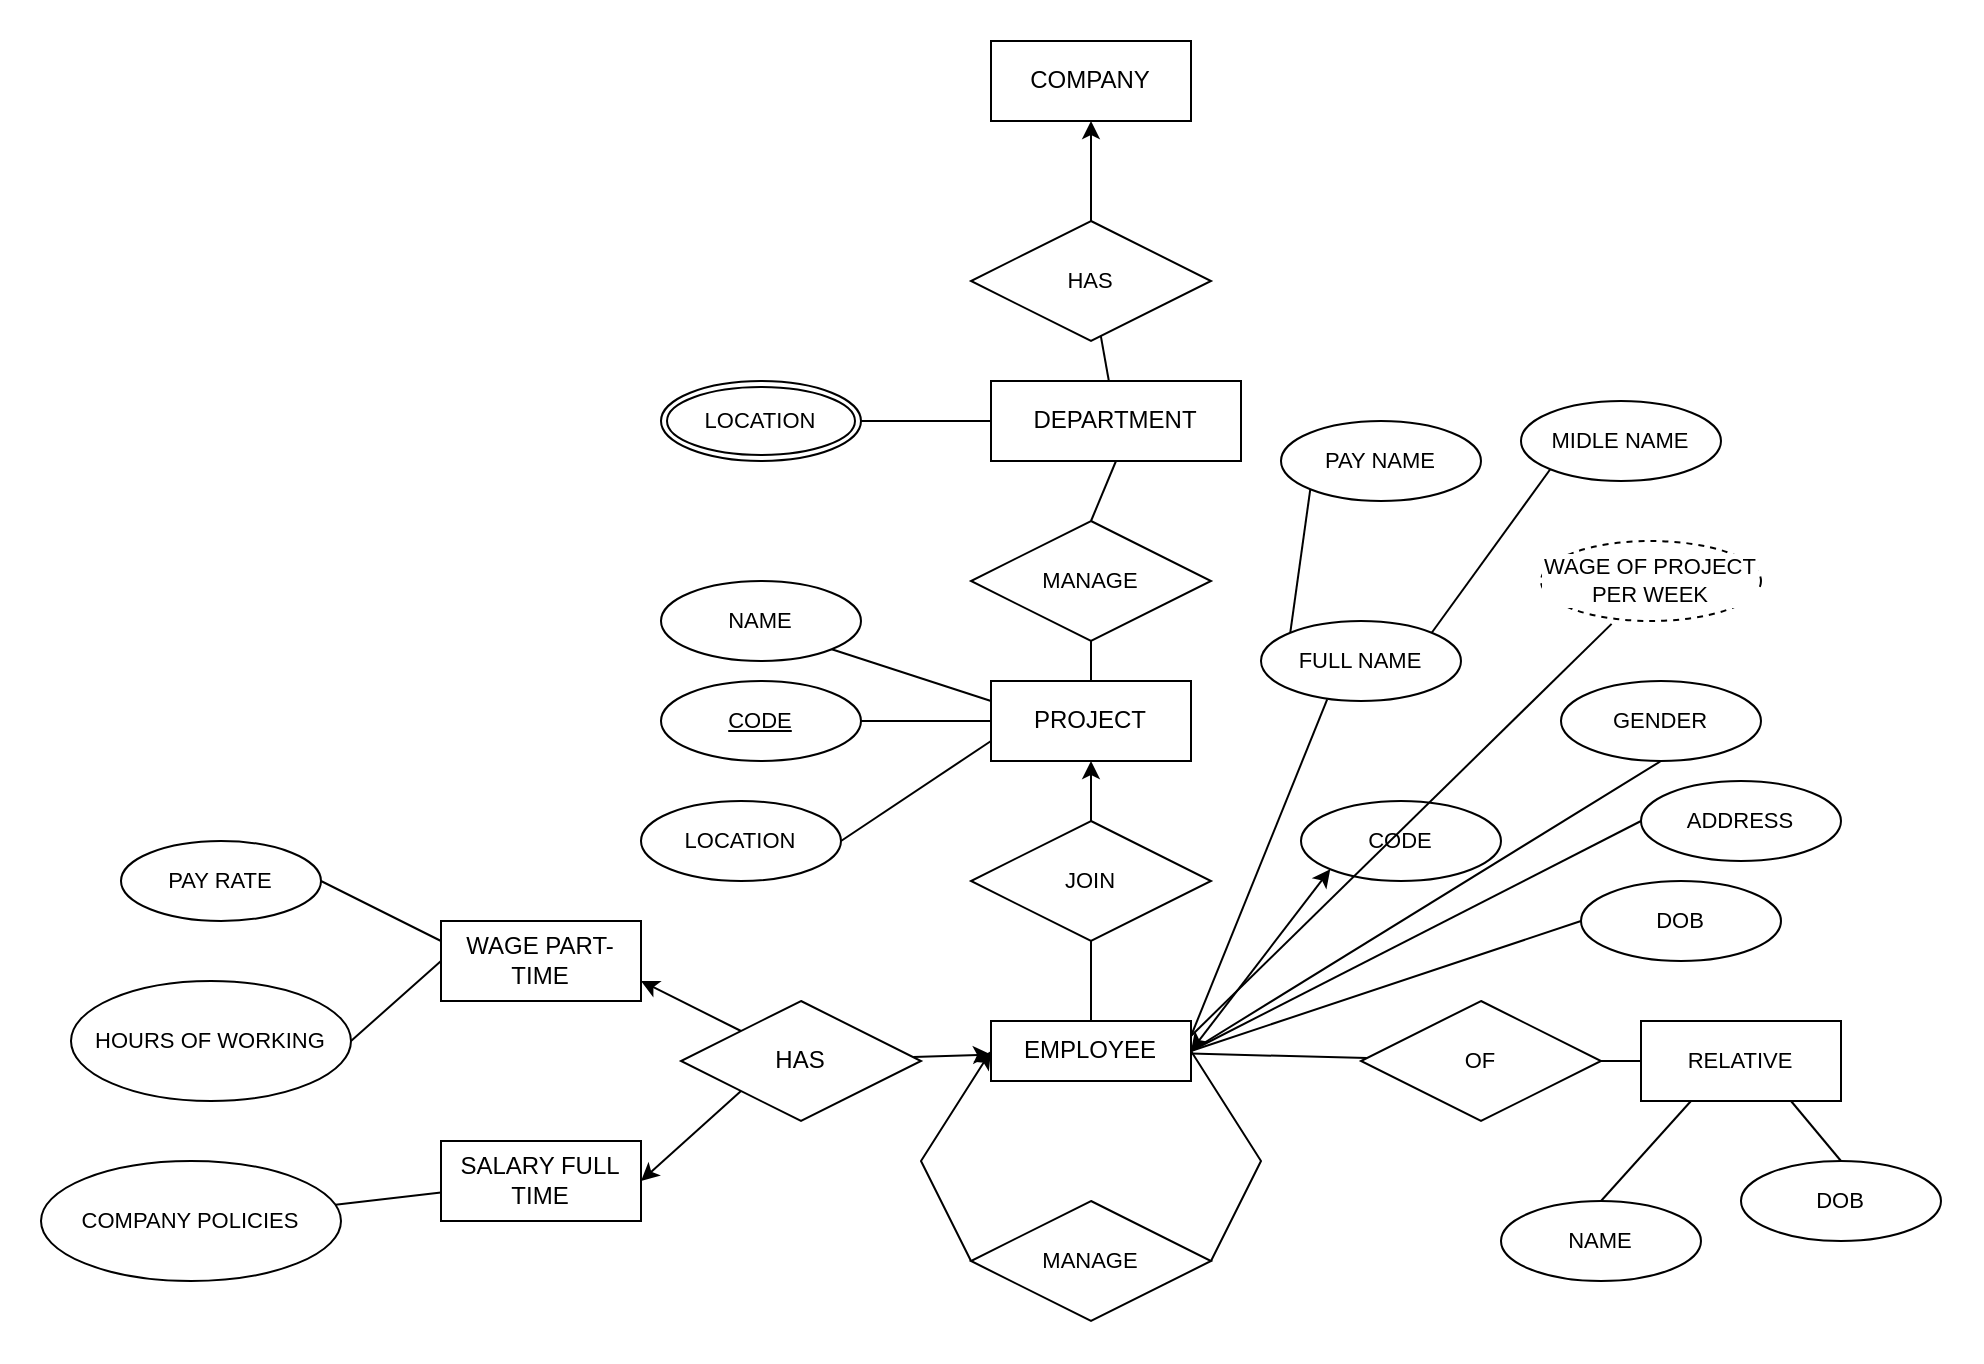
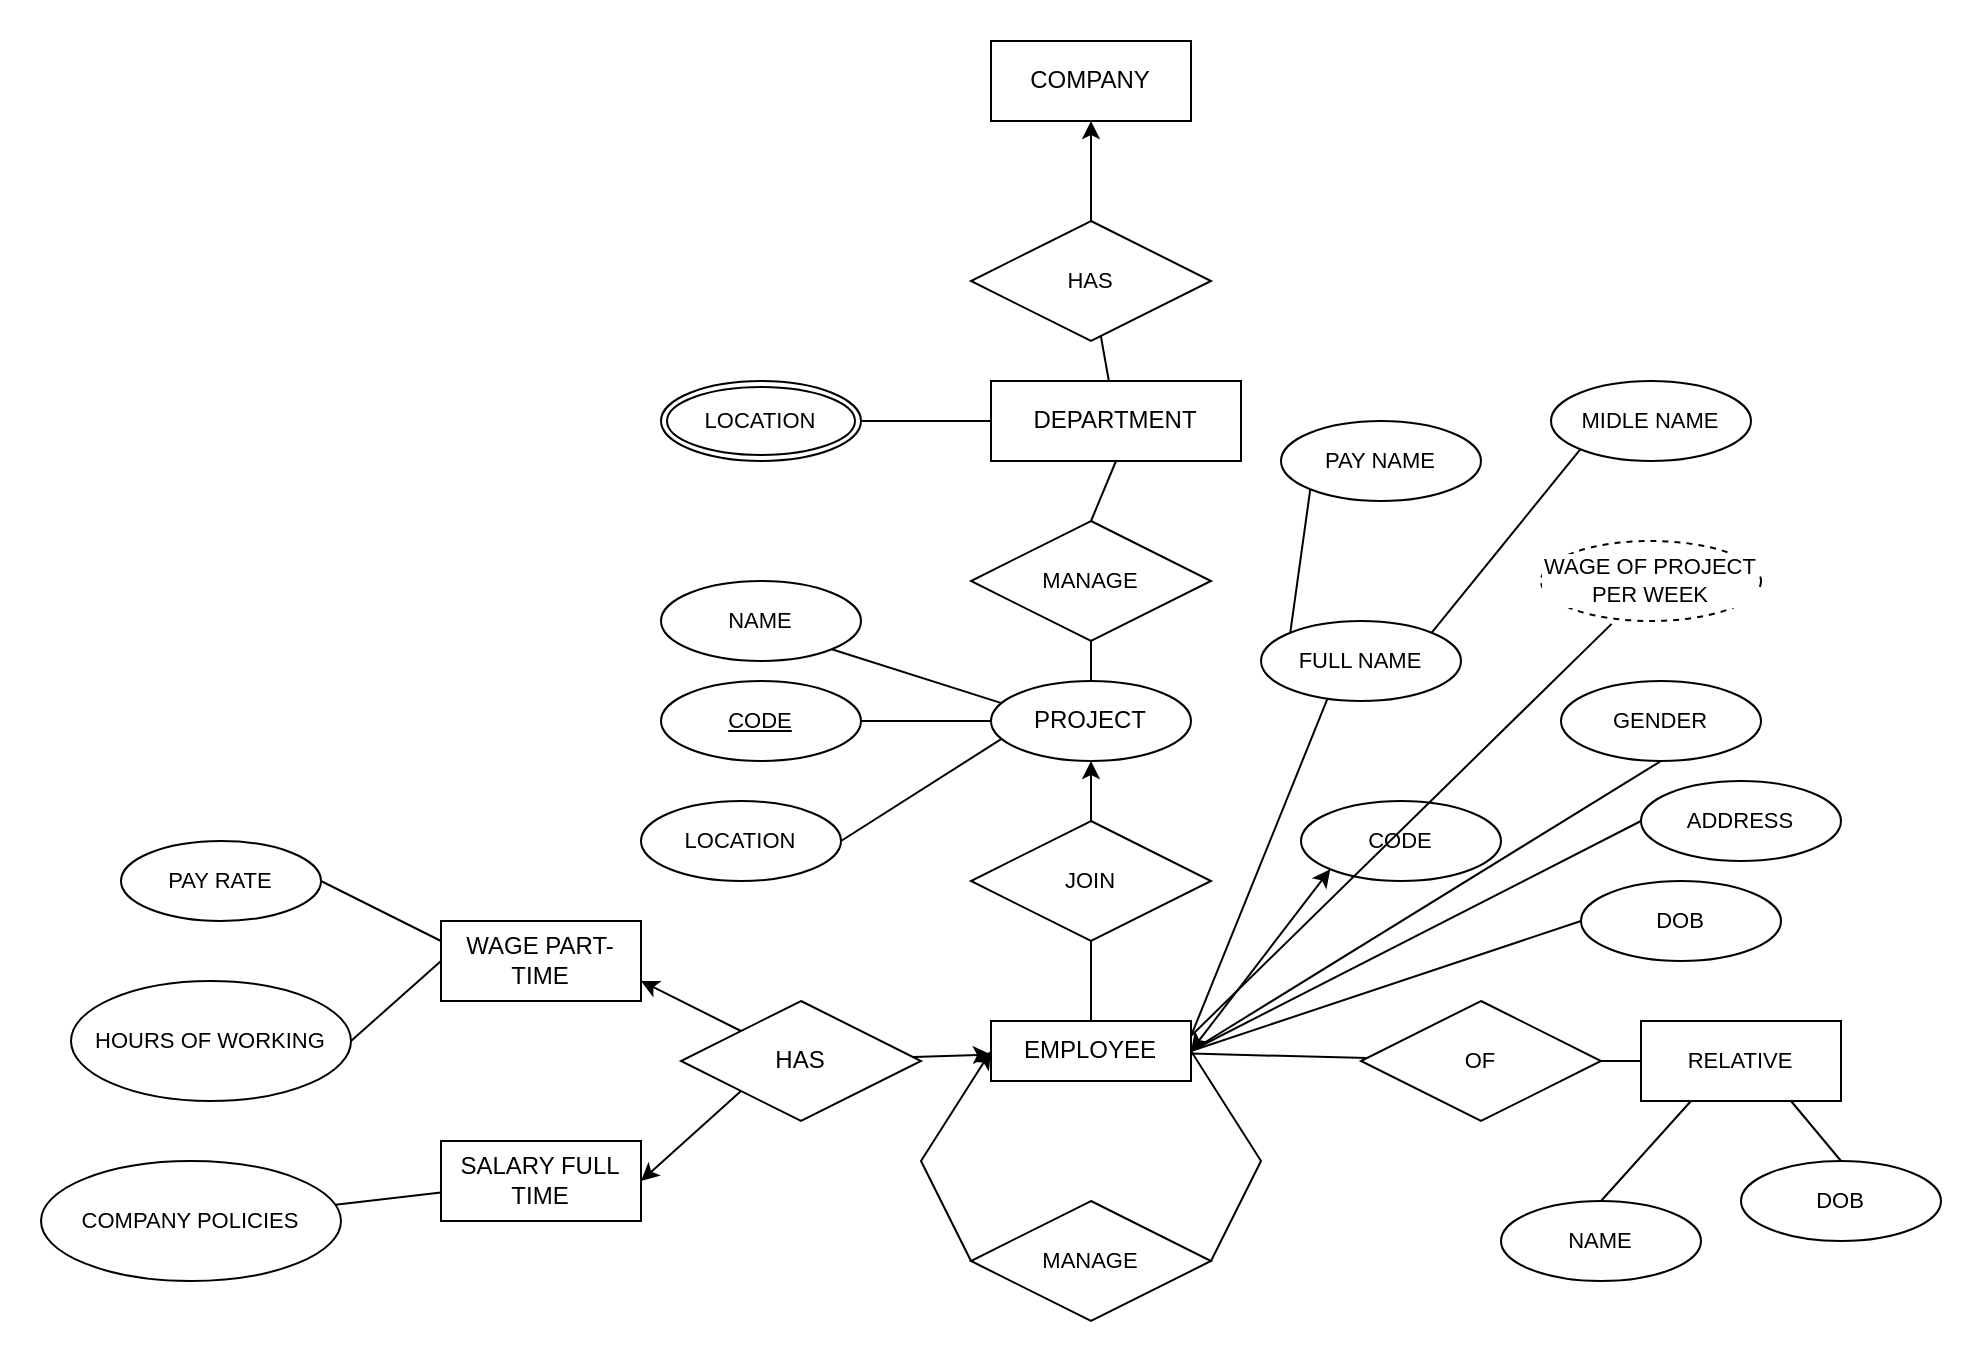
(1621, 441) -> (1651, 421)
(1091, 721) -> (1091, 721)
